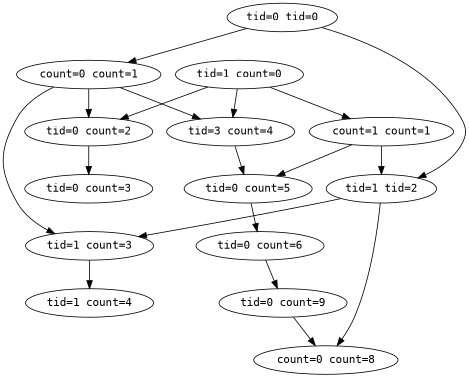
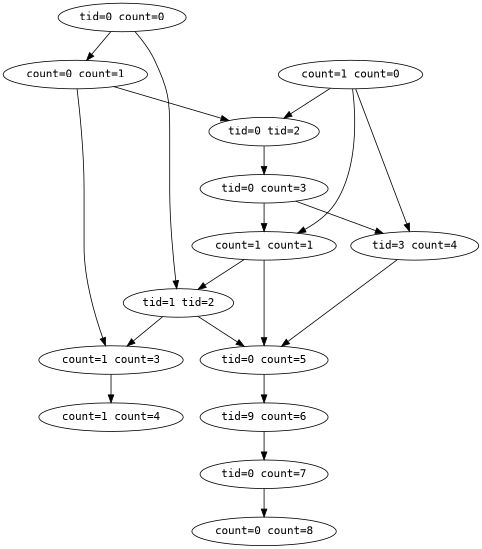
(282, 17) -> (122, 17)
(239, 75) -> (351, 75)
(155, 101) -> (336, 216)
(89, 132) -> (264, 132)
none -> (264, 213)
(90, 246) -> (111, 360)
(260, 246) -> (264, 417)
(368, 273) -> (218, 329)
(90, 303) -> (111, 417)
(283, 303) -> (264, 474)
